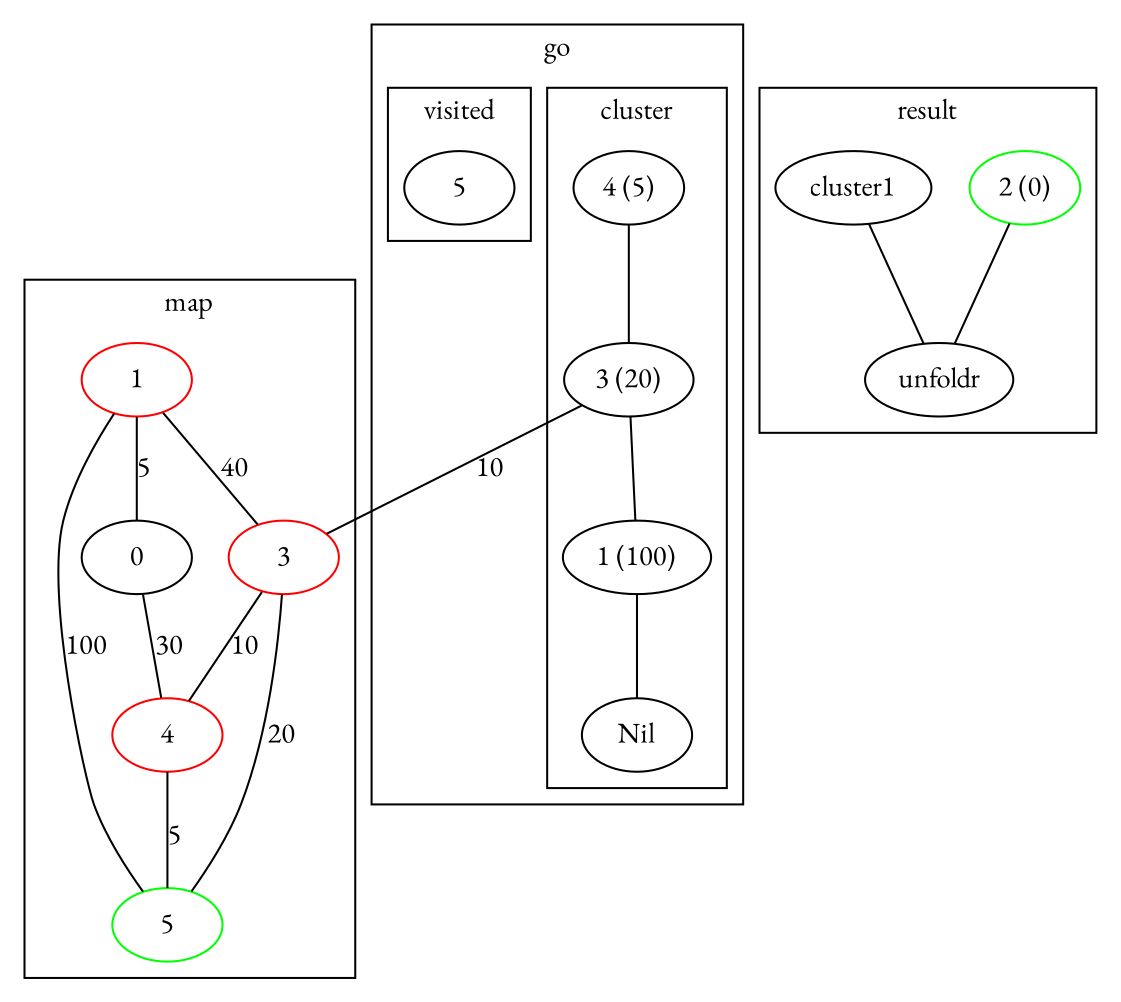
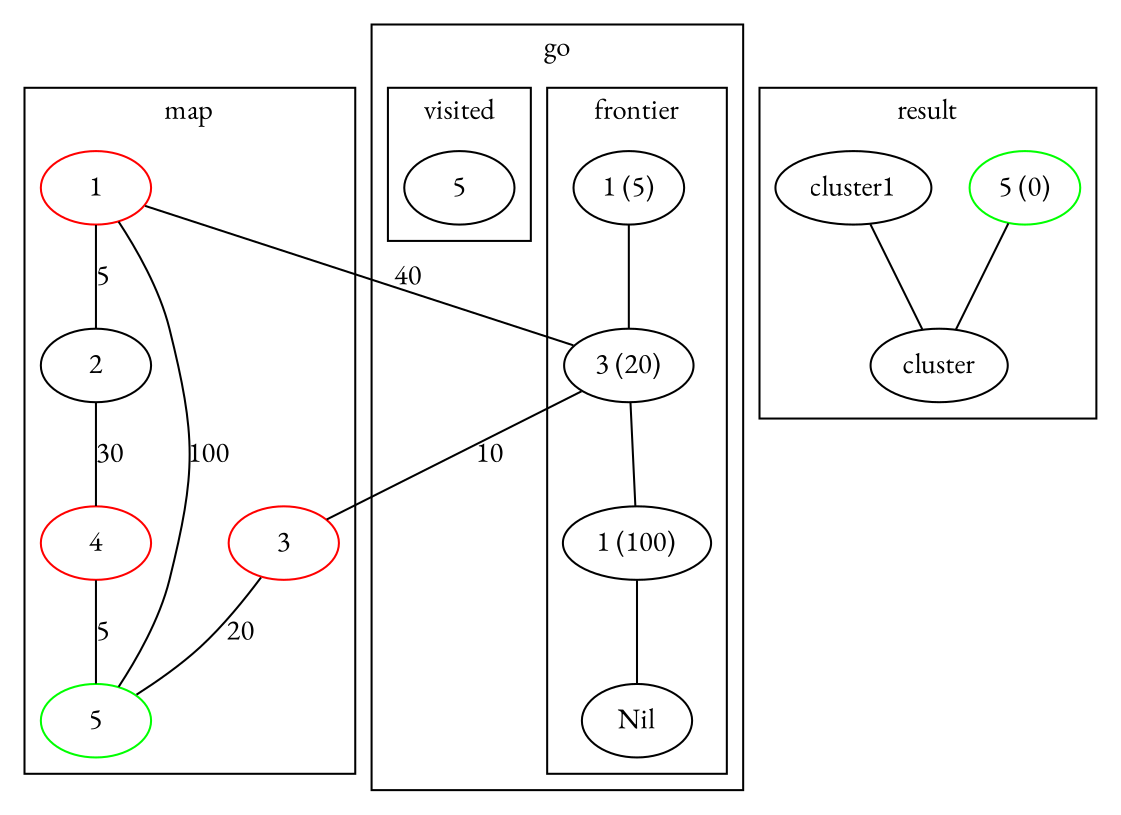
(637, 111) -> (637, 111)
(629, 188) -> (629, 188)
(1025, 188) -> (1025, 188)
(939, 380) -> (939, 365)
(210, 469) -> (338, 269)
(137, 557) -> (96, 365)
(225, 647) -> none
